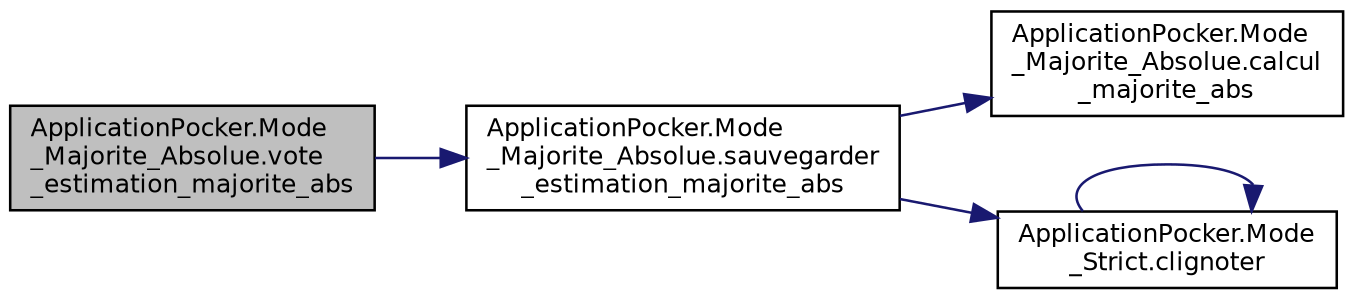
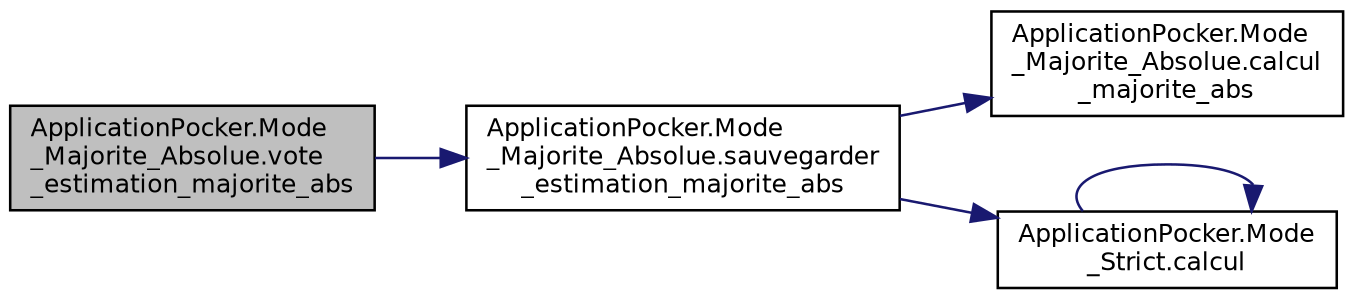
(1167, 250) -> (1167, 250)
